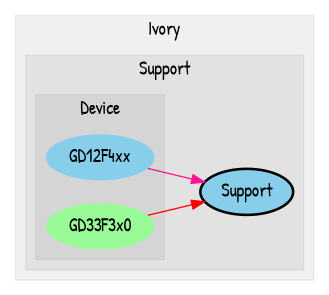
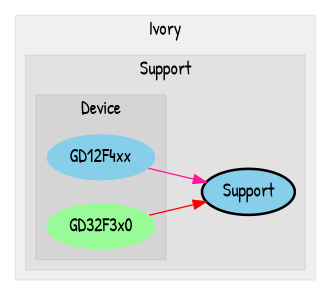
(100, 226) -> (101, 226)
